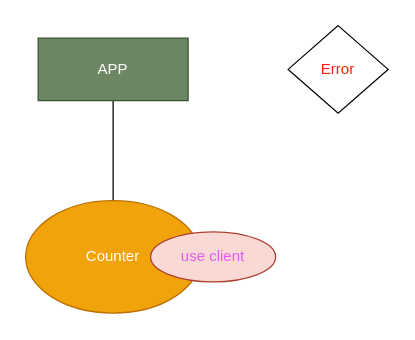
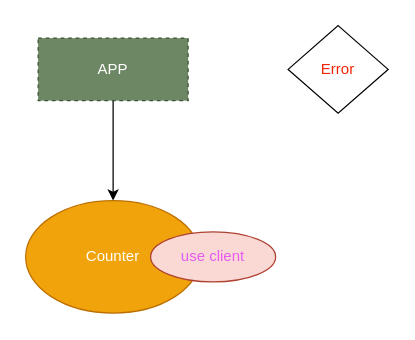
(113, 69) -> (113, 69)
(113, 194) -> (113, 191)
